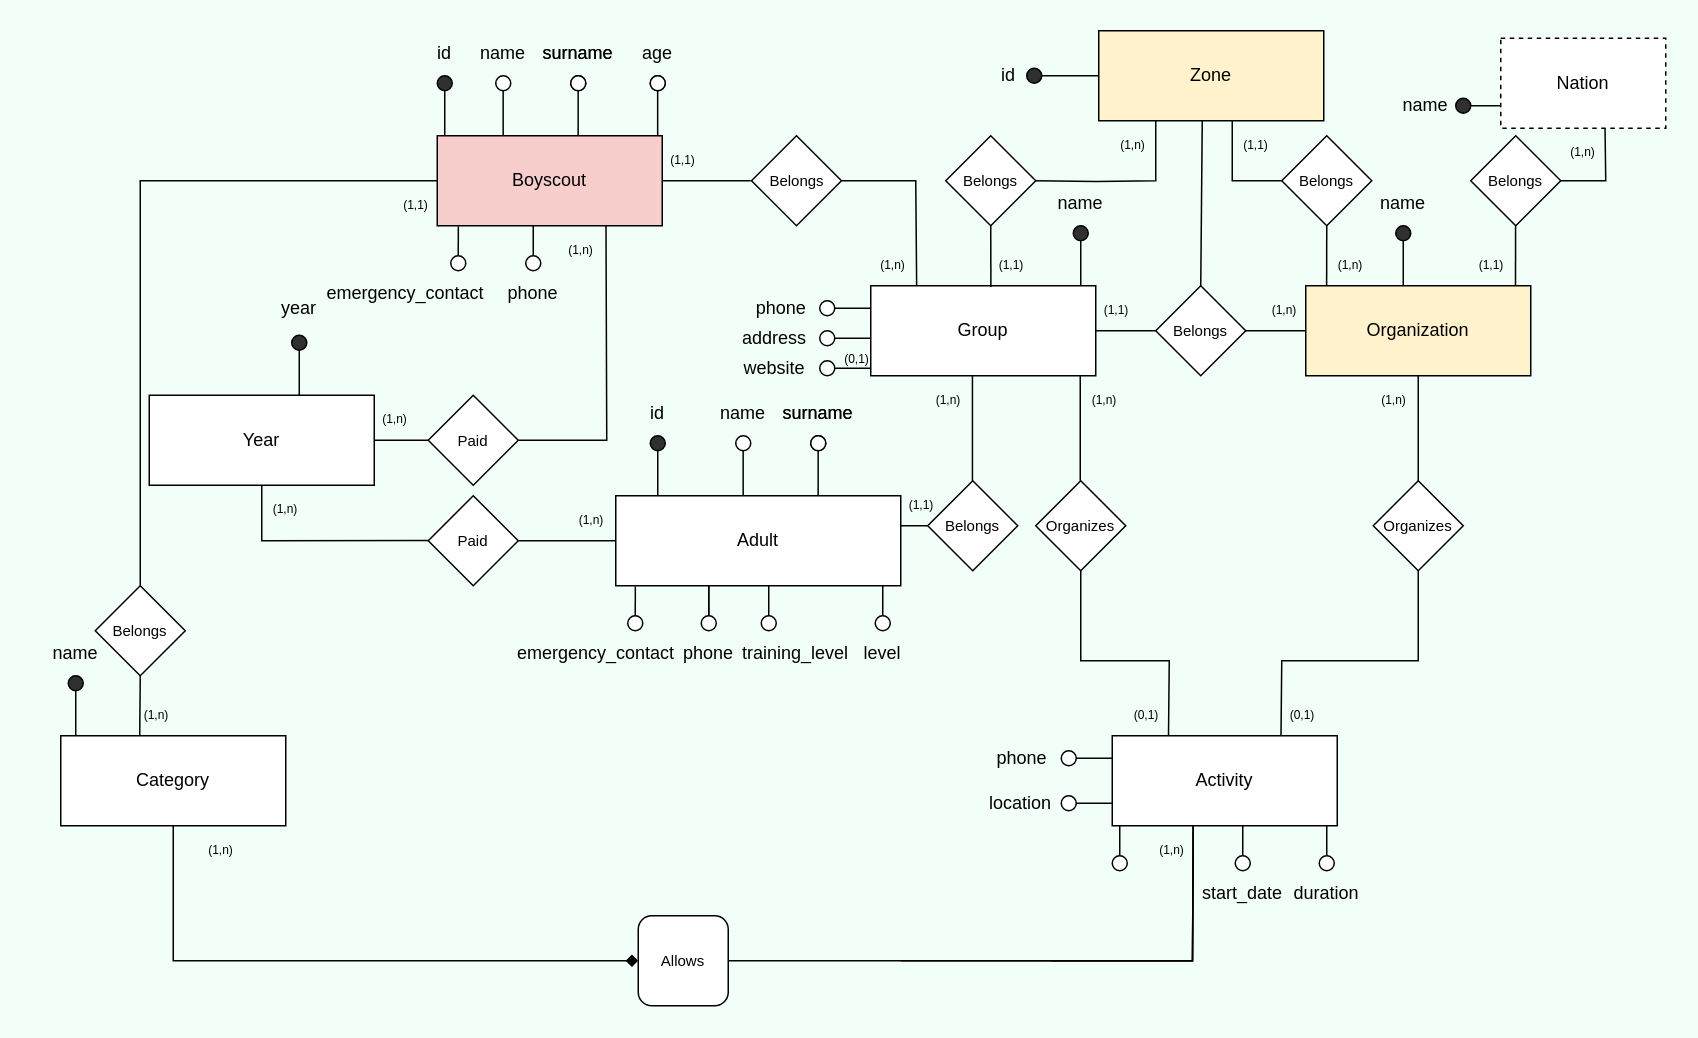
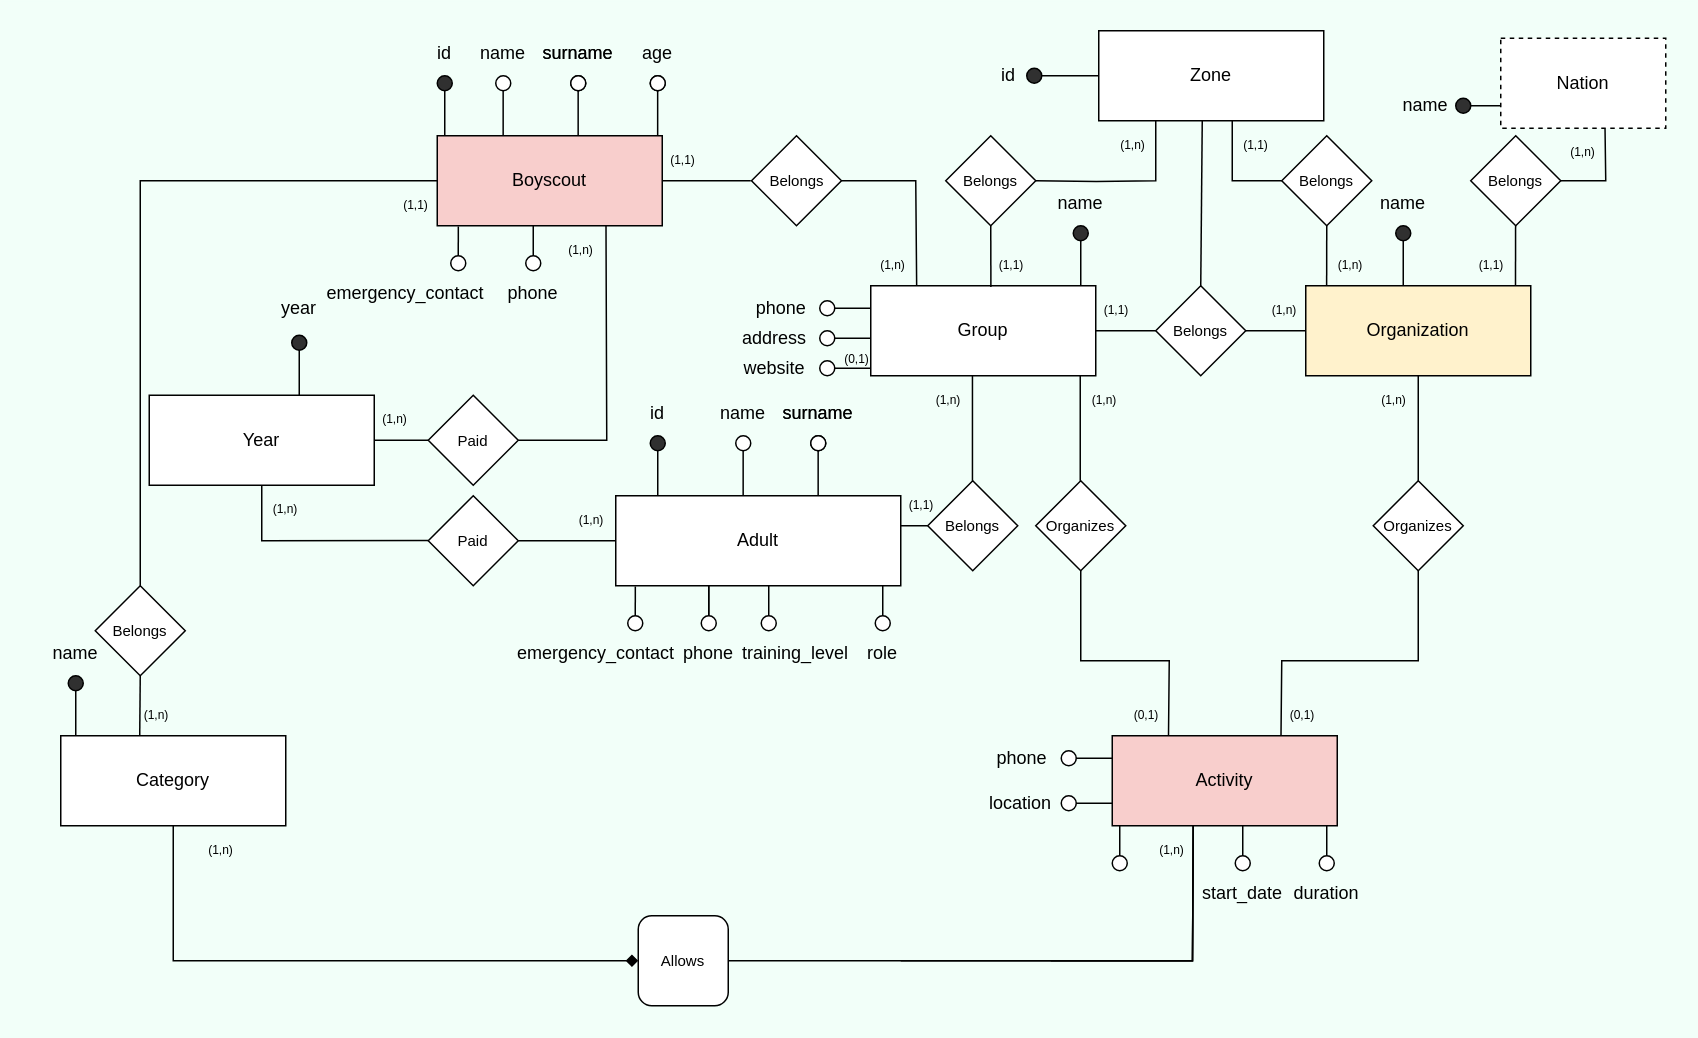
(1211, 76) -> (1211, 76)
(883, 653) -> (883, 653)
(1225, 781) -> (1225, 781)
